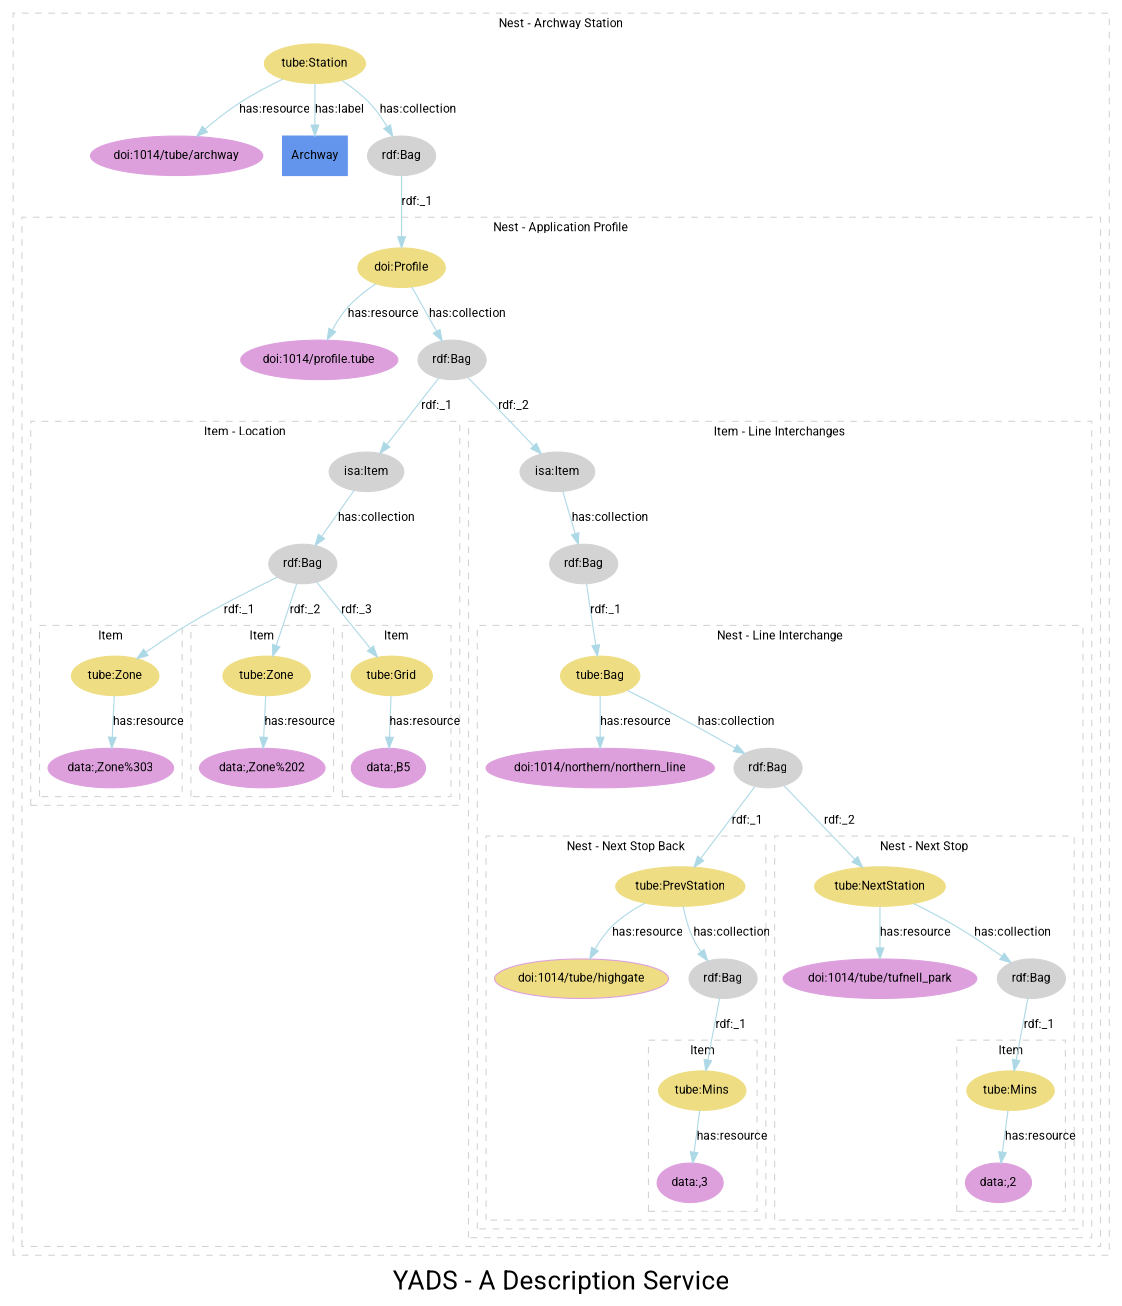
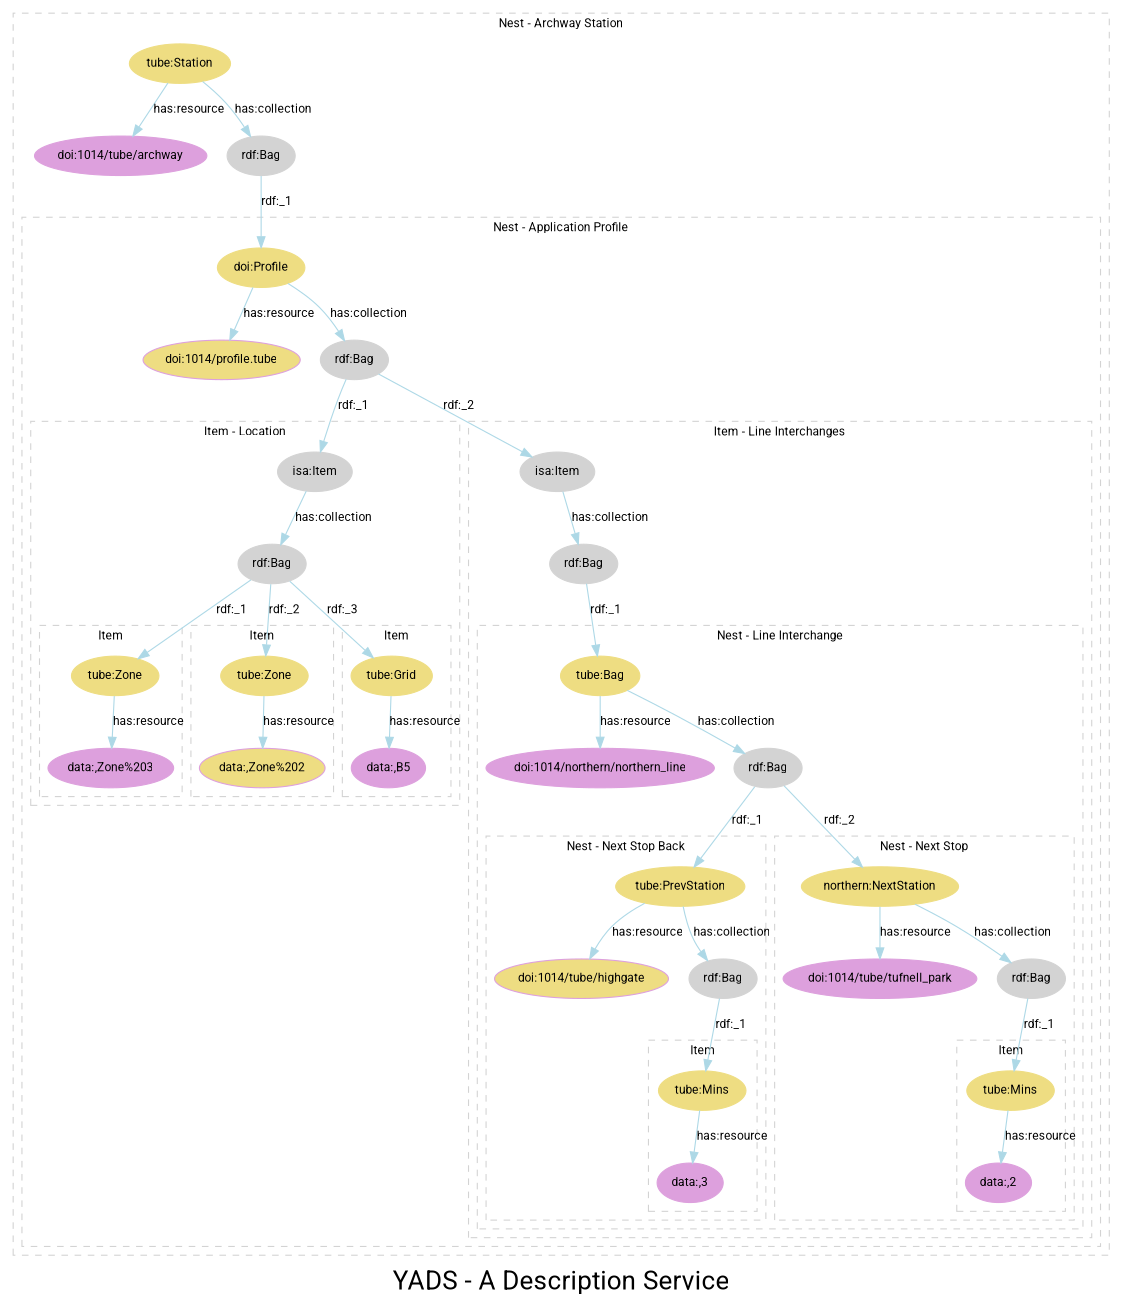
(315, 156) -> none
(319, 360) -> (222, 360)
(111, 768) -> (111, 768)
(262, 768) -> (262, 768)
(880, 887) -> (880, 887)
